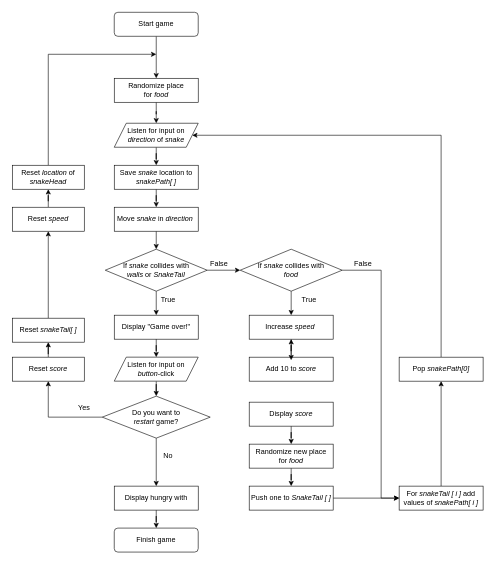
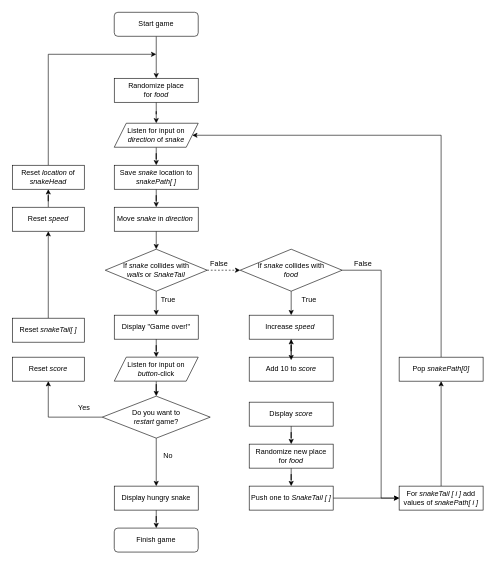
(221, 270) -> (221, 270)
(48, 348) -> none
(156, 498) -> (156, 498)
